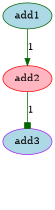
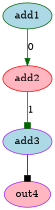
(31, 47) -> (31, 47)
none -> (27, 194)
